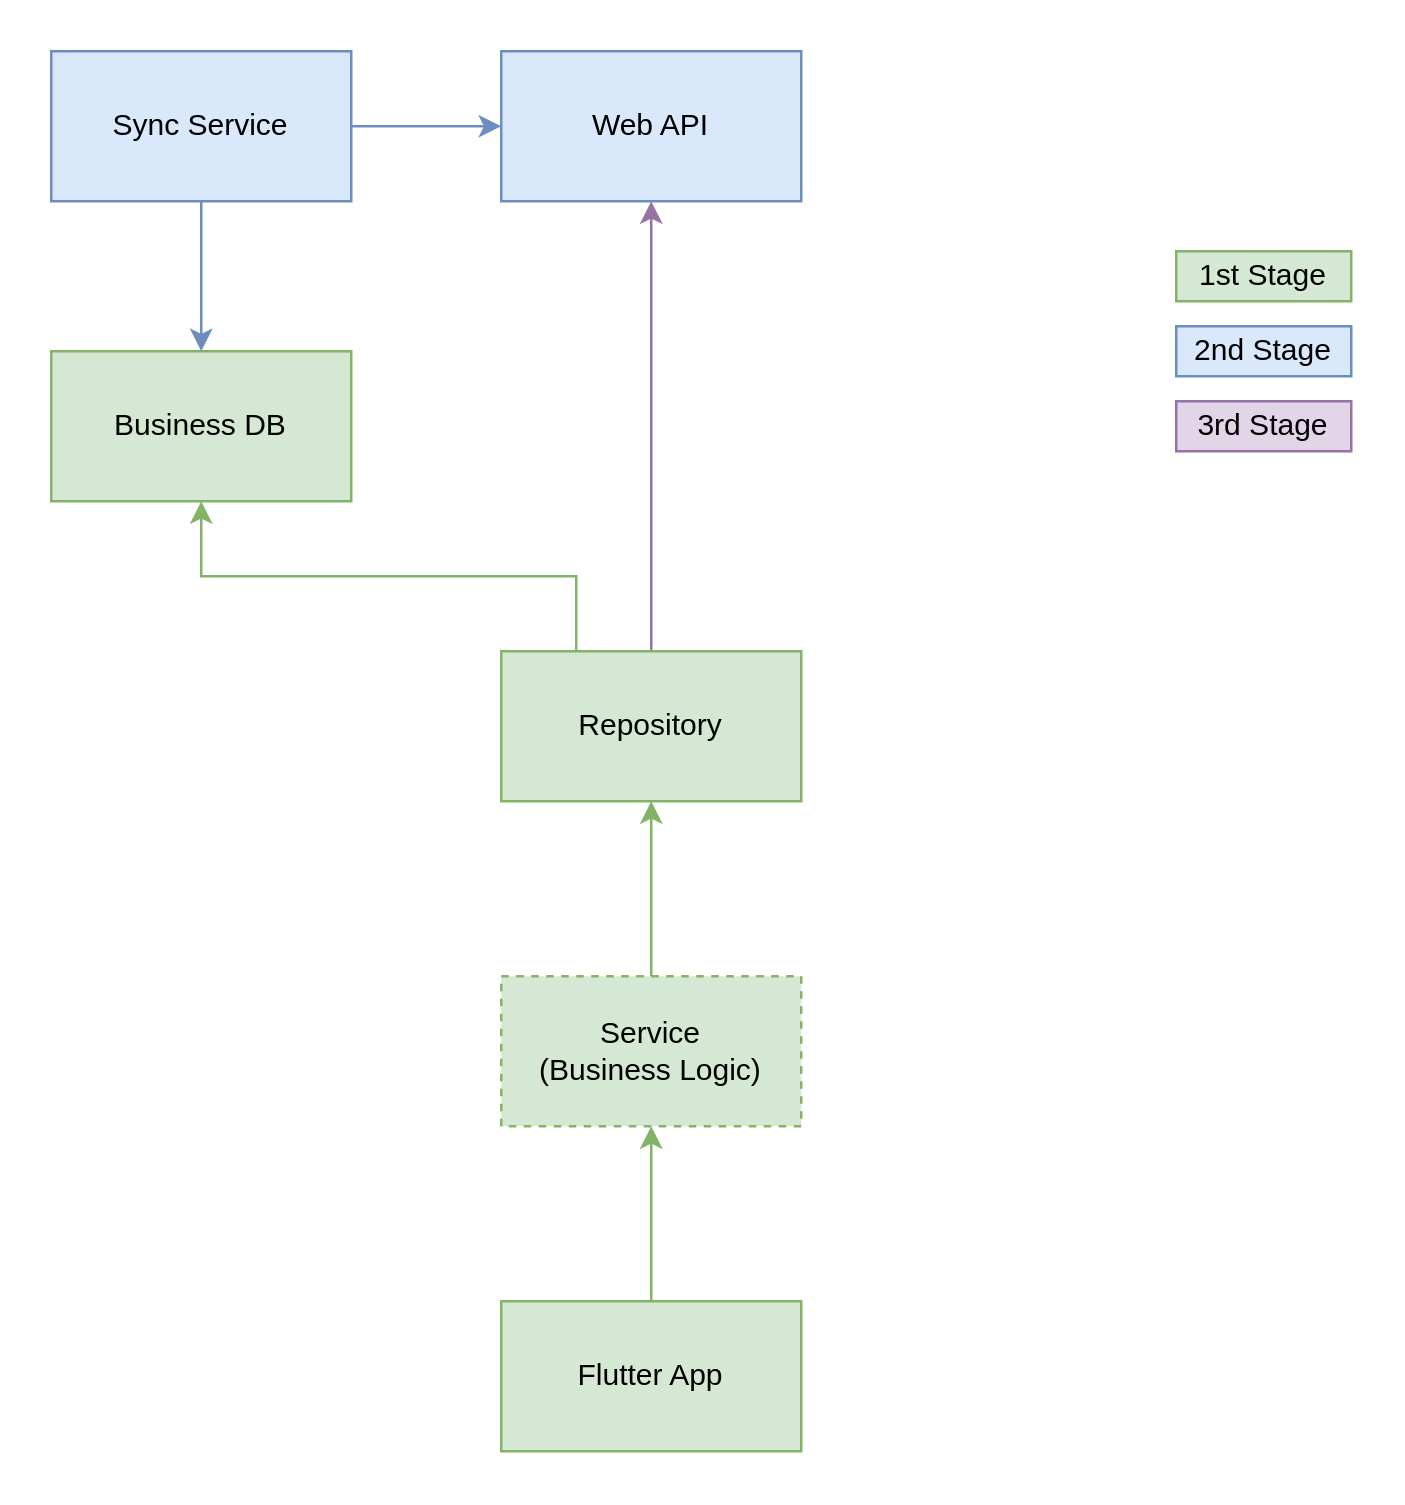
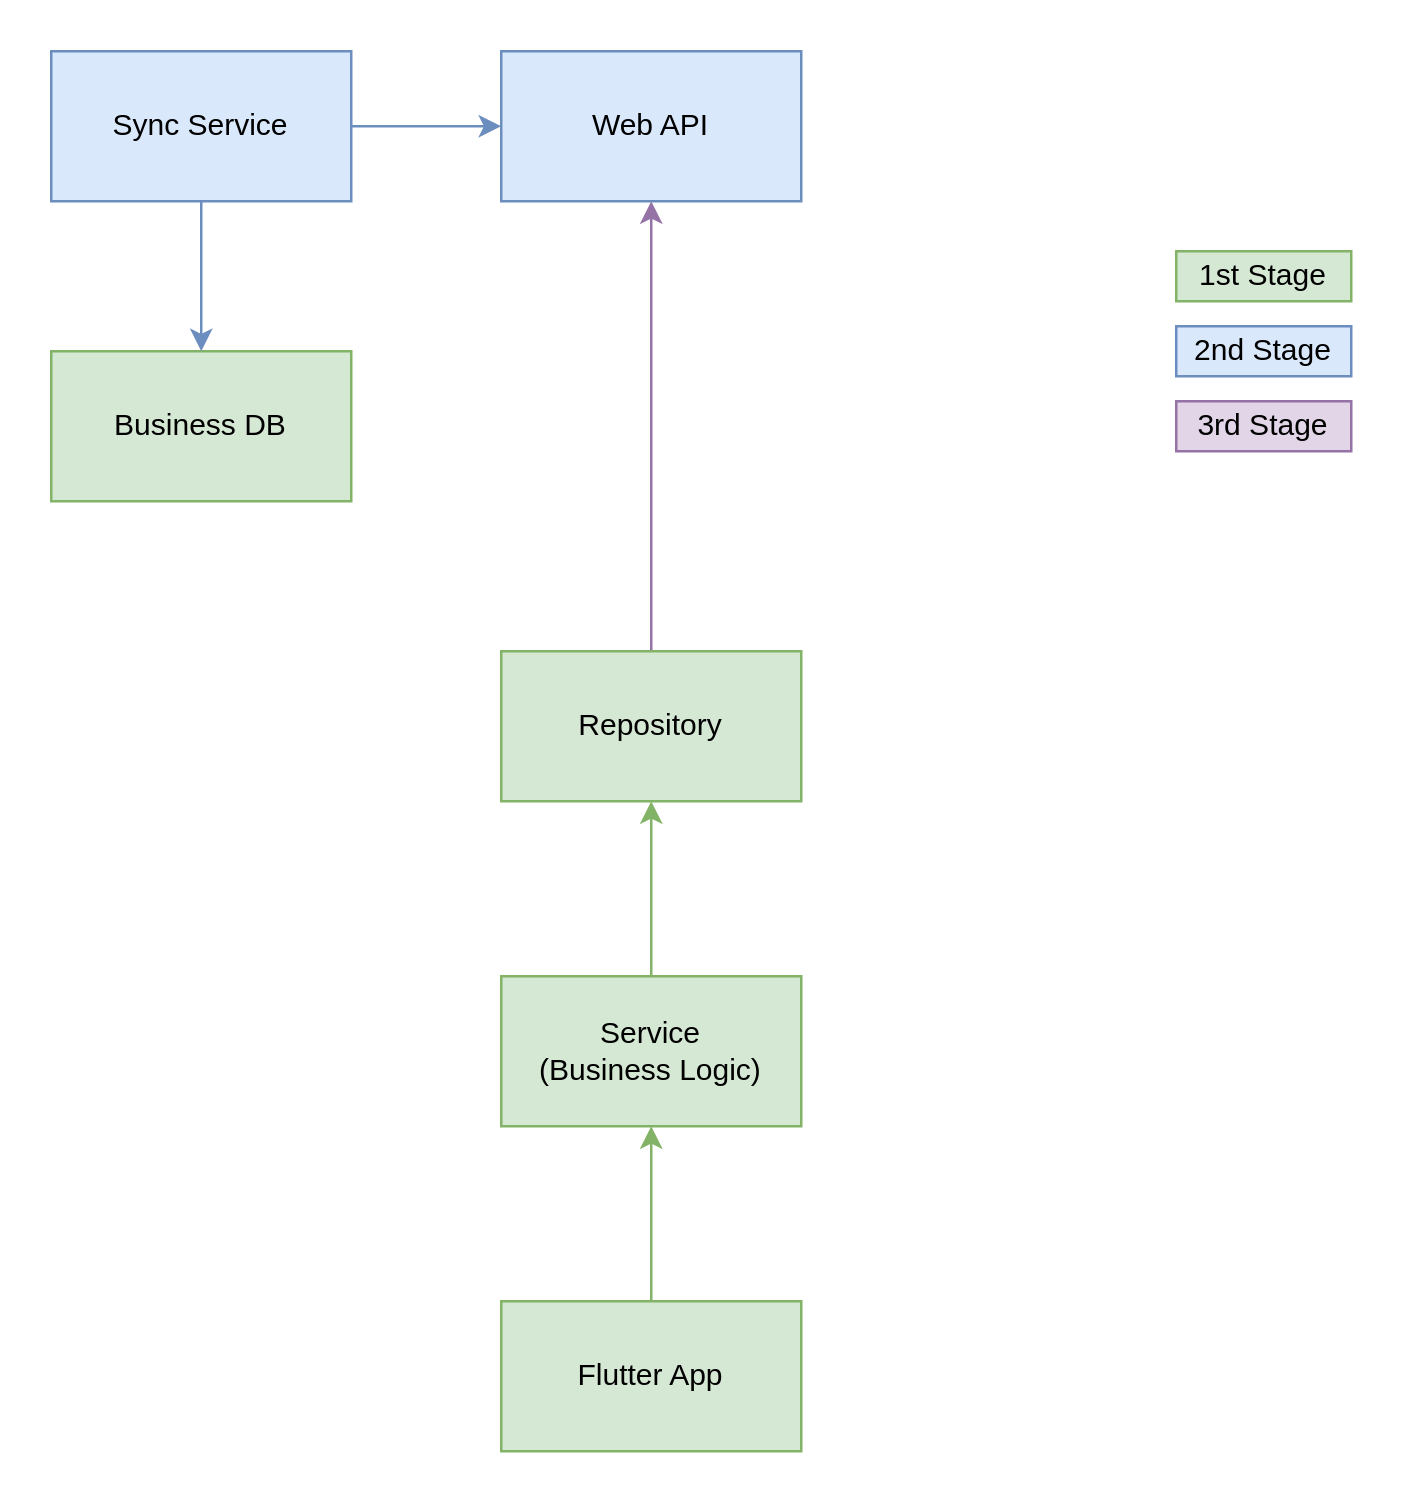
(397, 576) -> none
(651, 1051) -> (651, 1051)
